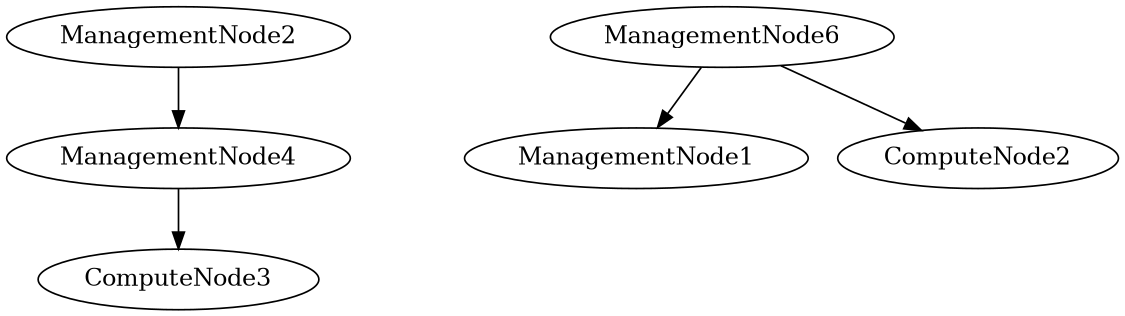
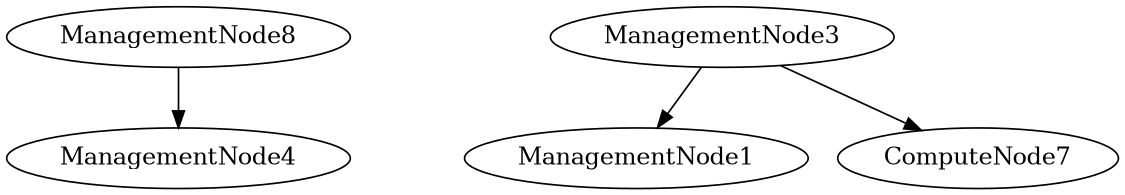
(179, 37) -> (179, 37)
(722, 37) -> (722, 37)
(978, 158) -> (978, 158)
(179, 279) -> none
